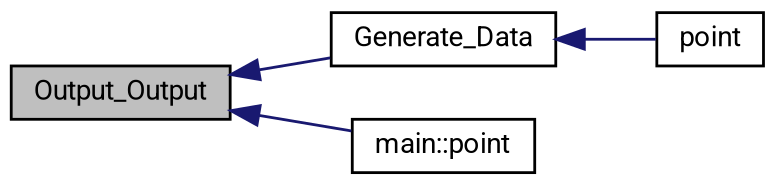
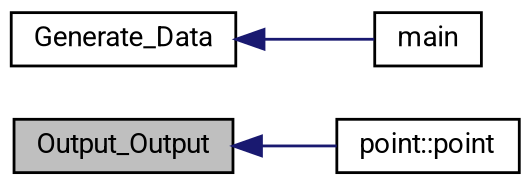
(710, 39) -> (428, 39)
(295, 64) -> none
(443, 146) -> (428, 146)
